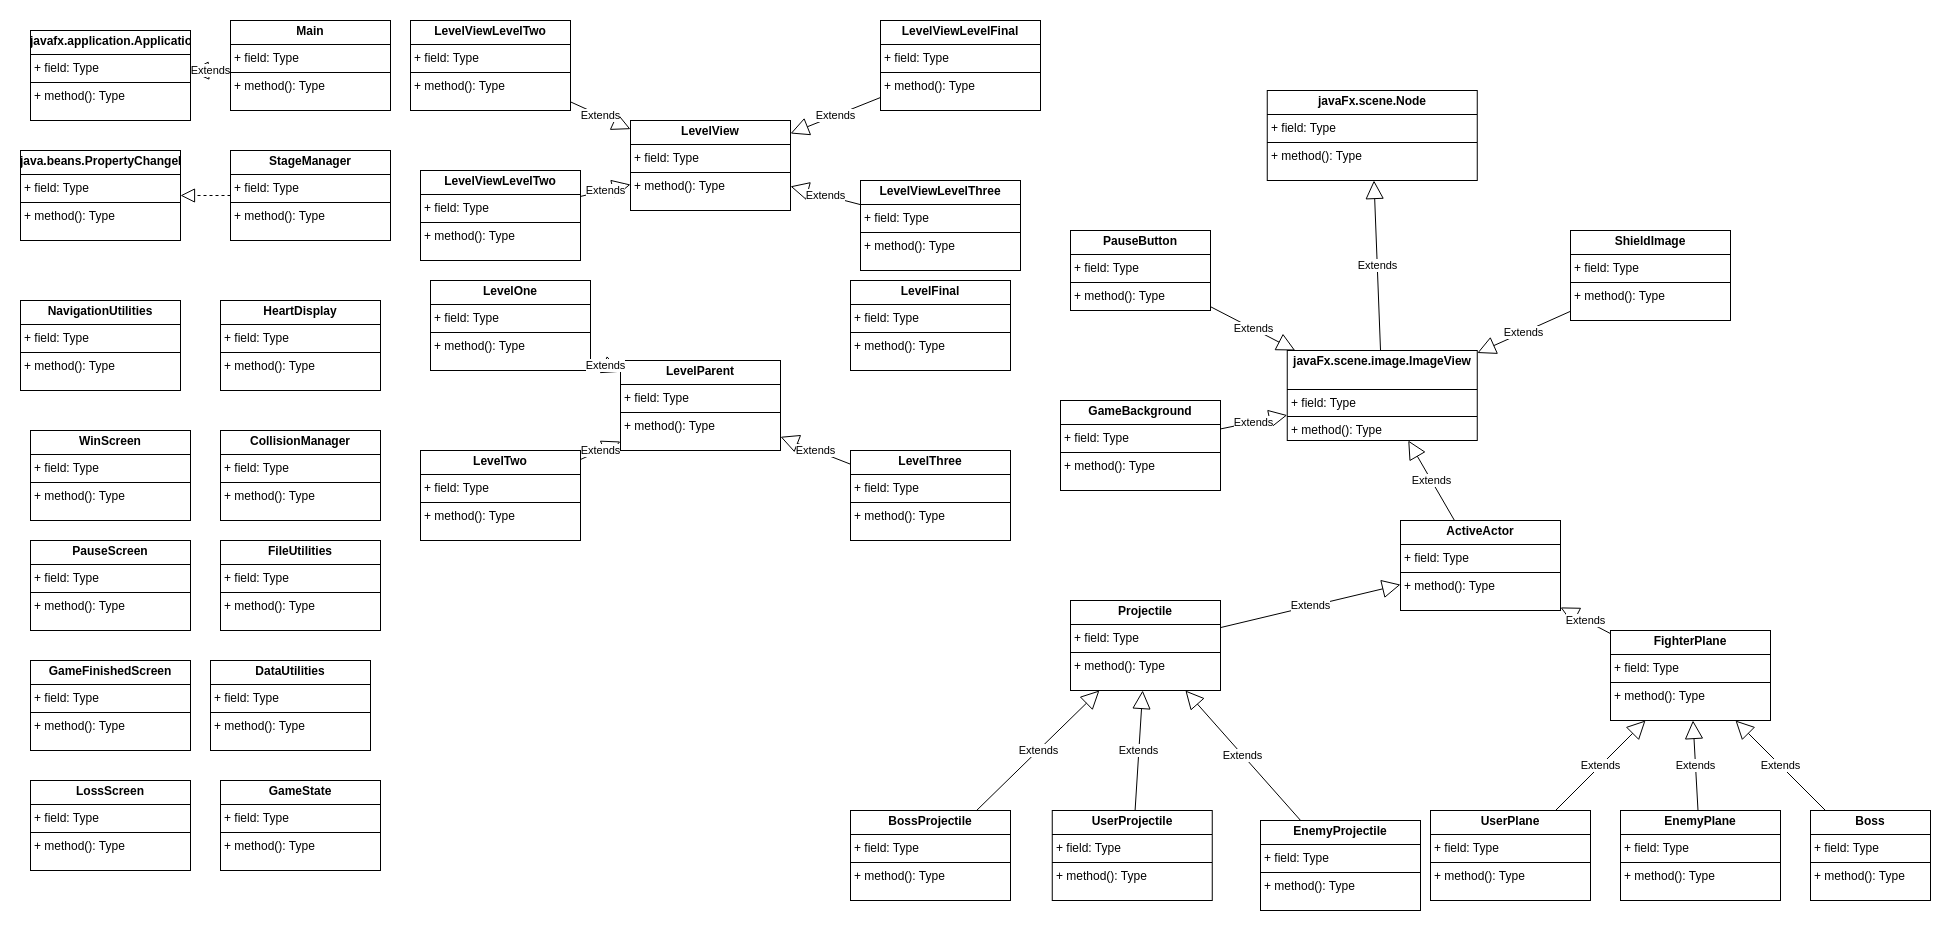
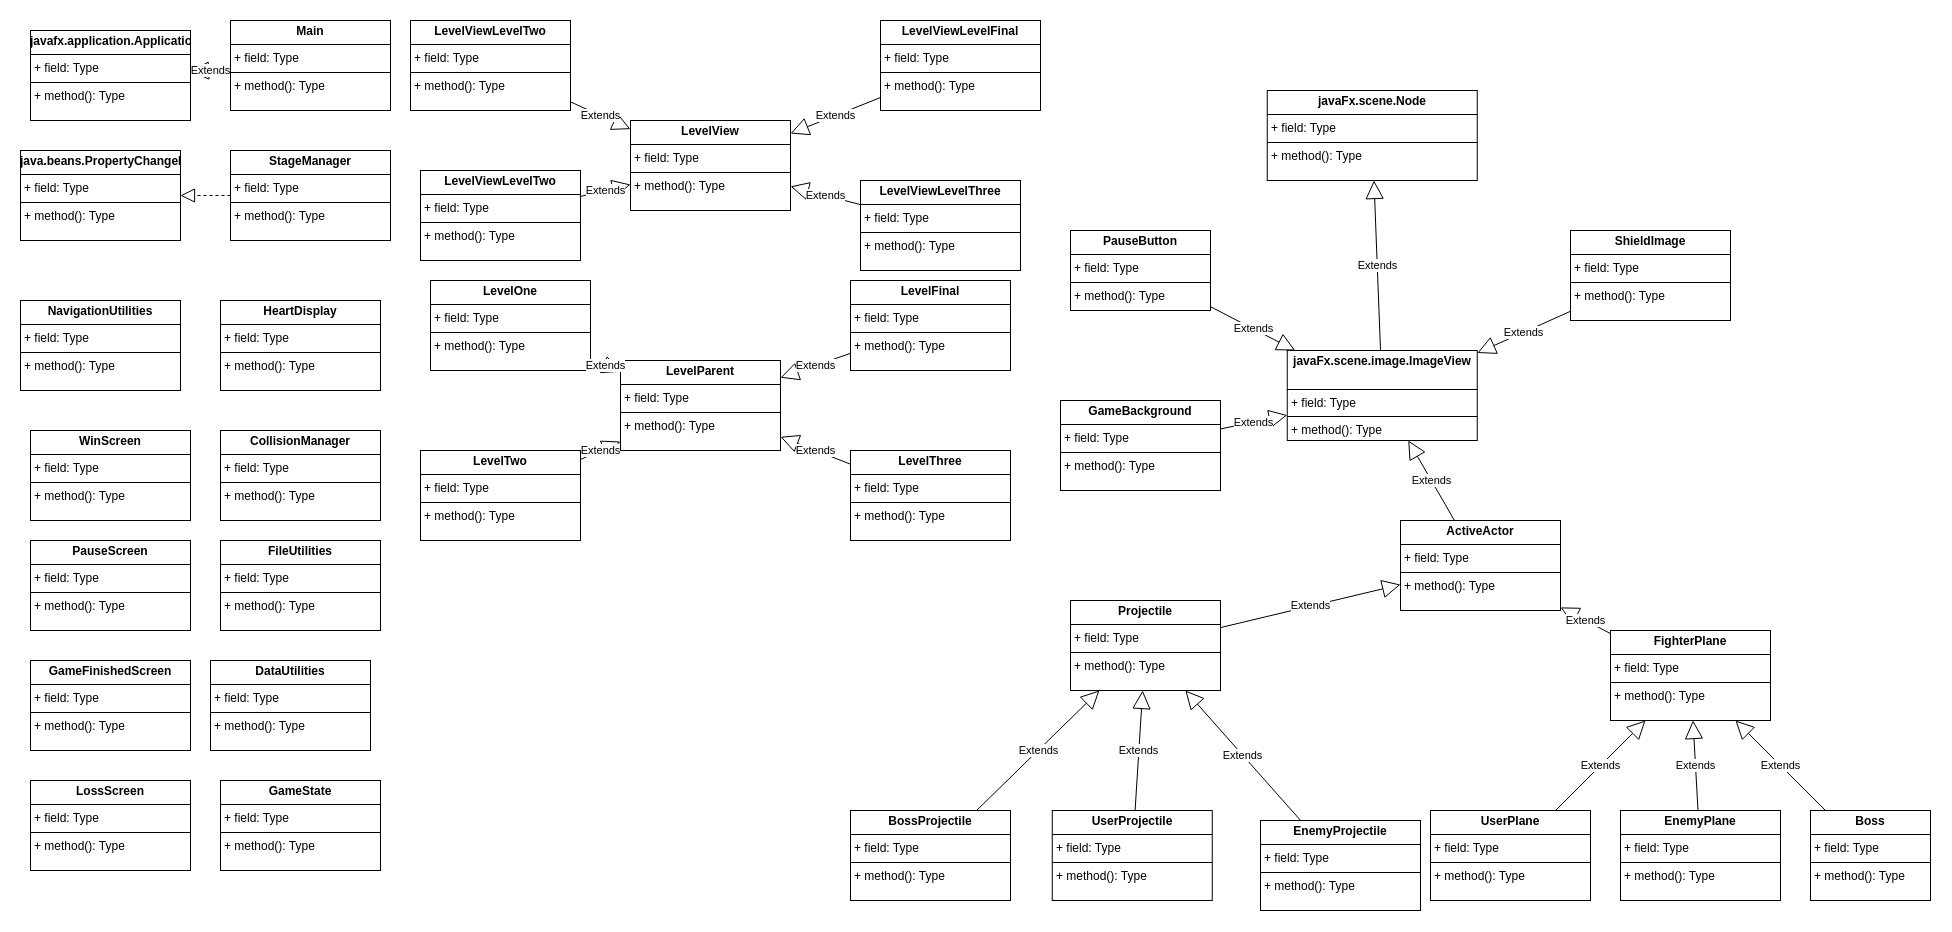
none -> (825, 362)
